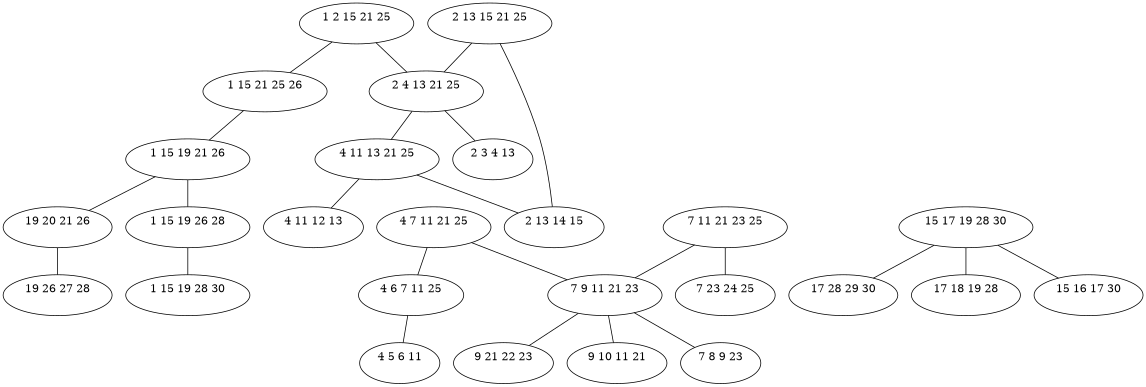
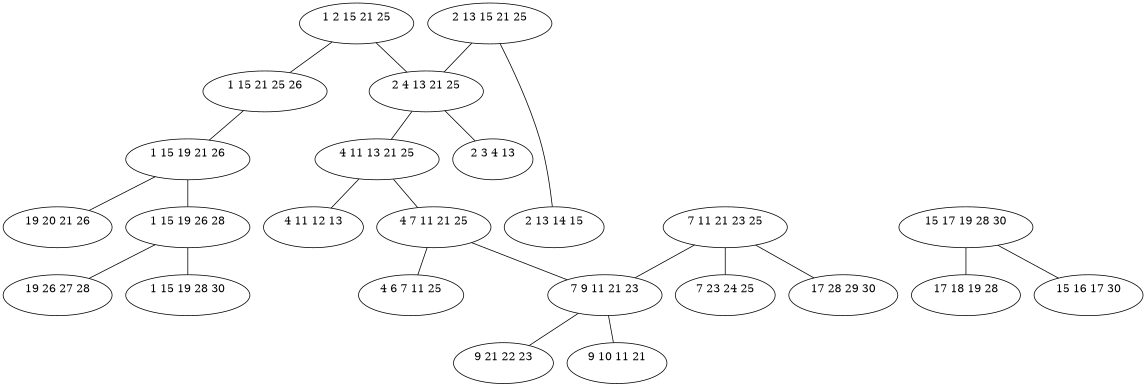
(467, 194) -> (406, 193)
(58, 261) -> (122, 261)
(904, 262) -> (785, 262)
(400, 363) -> none
(721, 363) -> none
